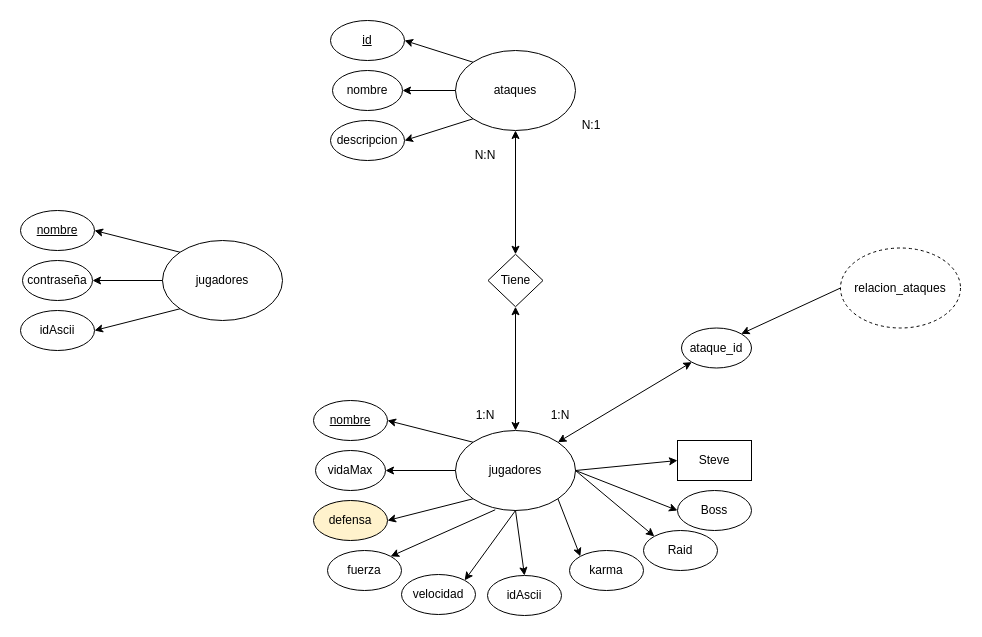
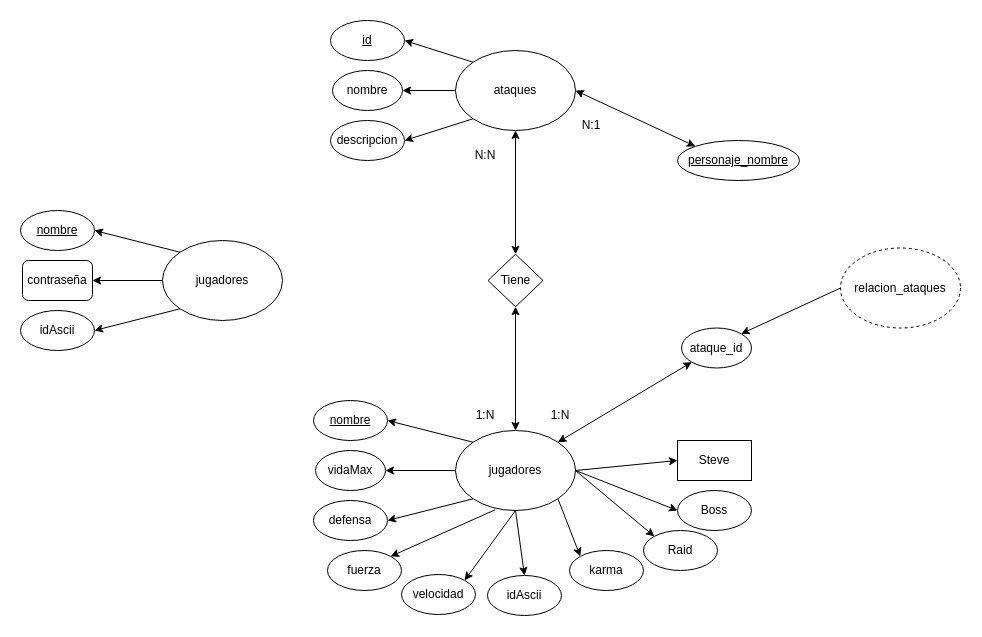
none -> (636, 119)
none -> (739, 161)
(58, 281) -> (58, 281)
(351, 521) -> (351, 521)
